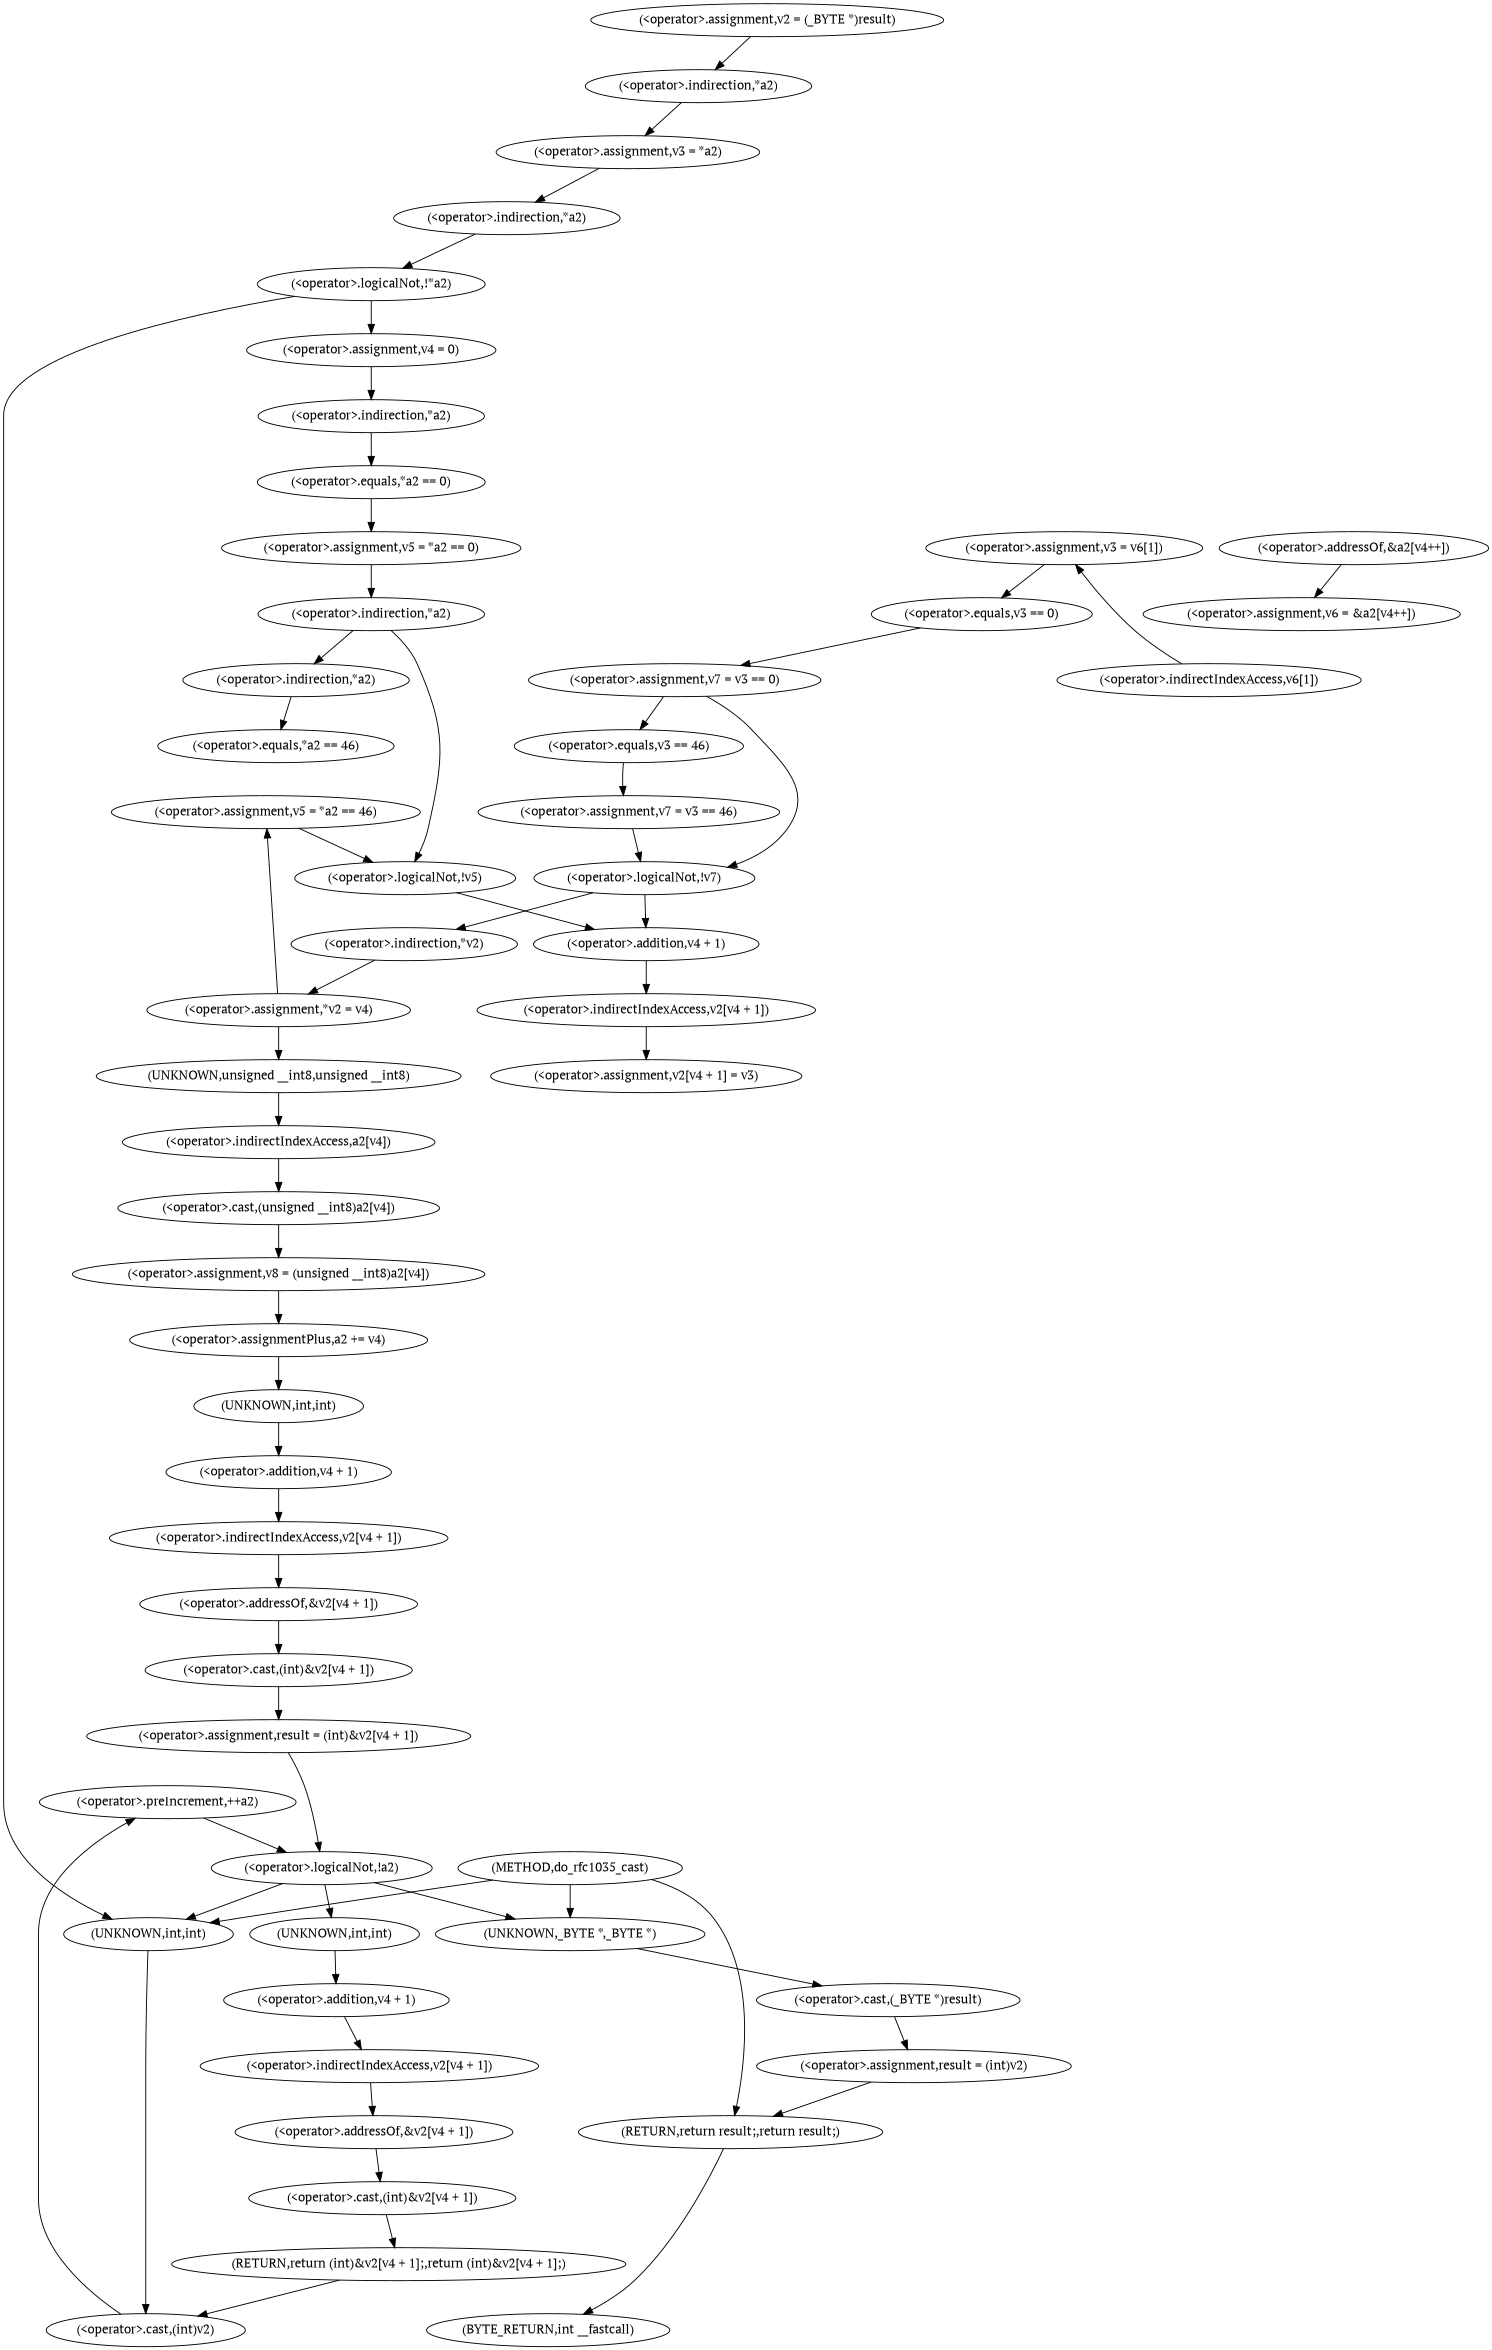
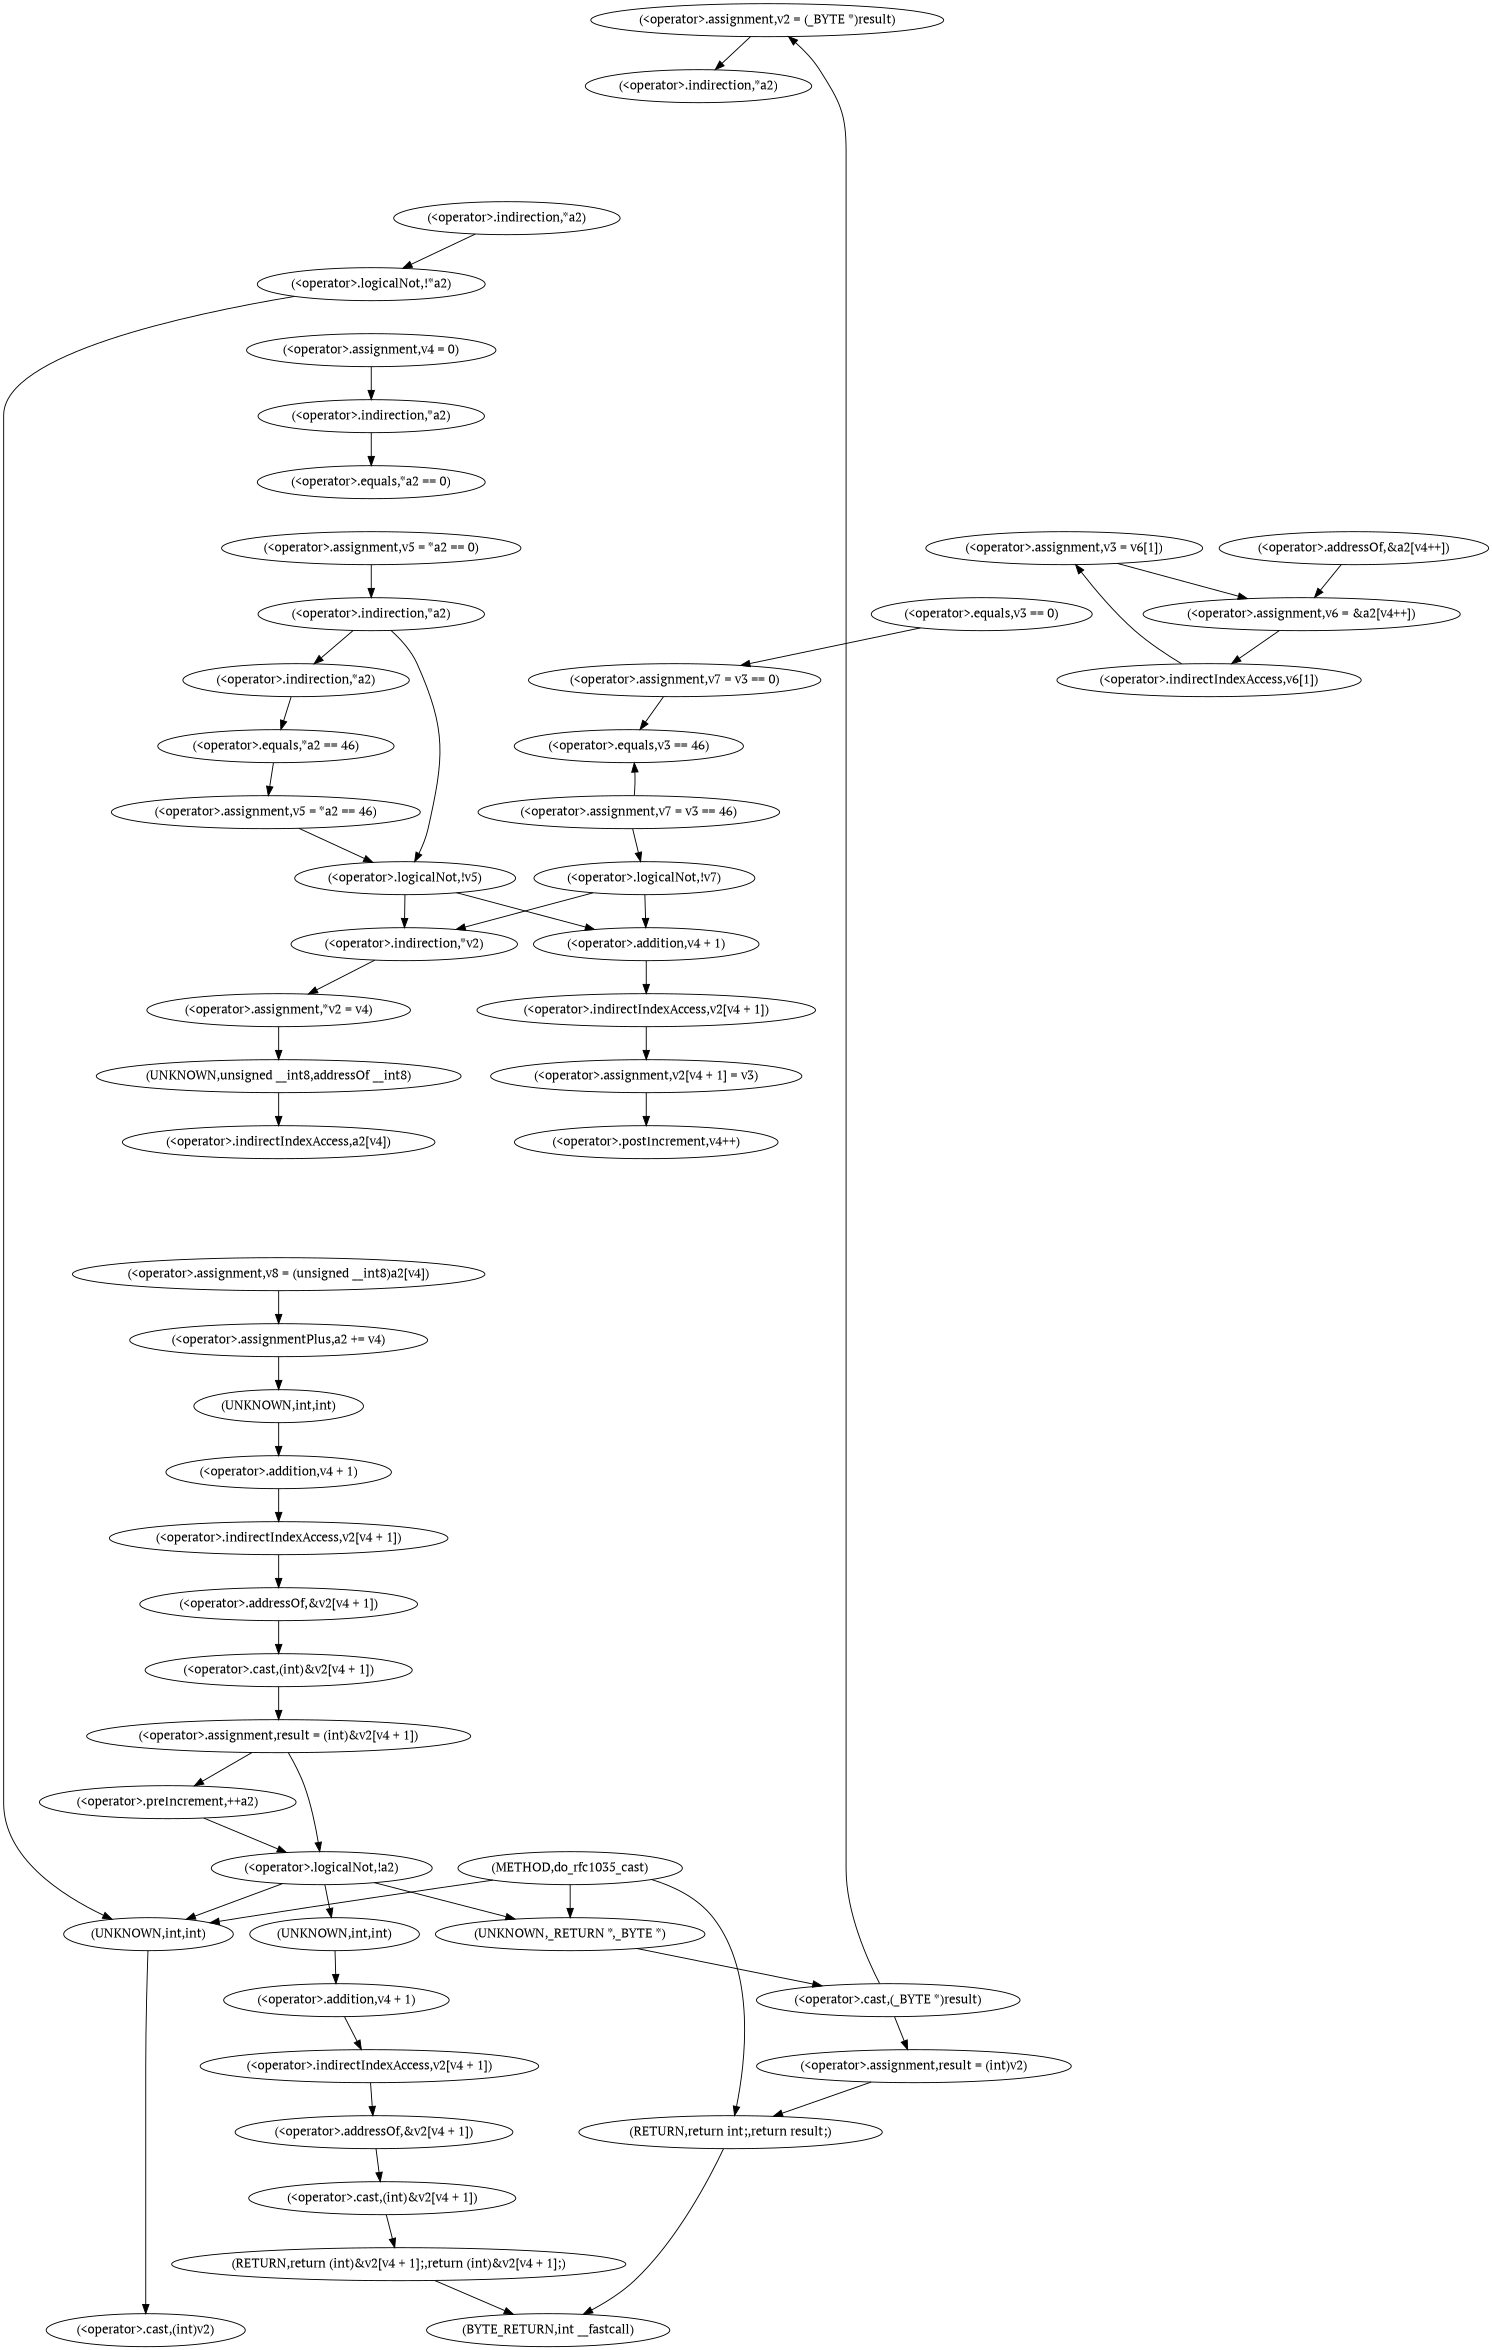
(628, 152) -> none
(371, 313) -> none
(371, 511) -> none
(1027, 578) -> (1178, 580)
none -> (1259, 644)
(623, 775) -> (635, 784)
(791, 777) -> none
none -> (405, 907)
(273, 916) -> (272, 775)
none -> (846, 1008)
(279, 1076) -> (279, 1076)
none -> (646, 1142)
(279, 1208) -> none
(570, 1934) -> (570, 1934)
(38, 2066) -> (227, 1767)
(731, 2132) -> (731, 2132)
(273, 2297) -> (470, 2296)
